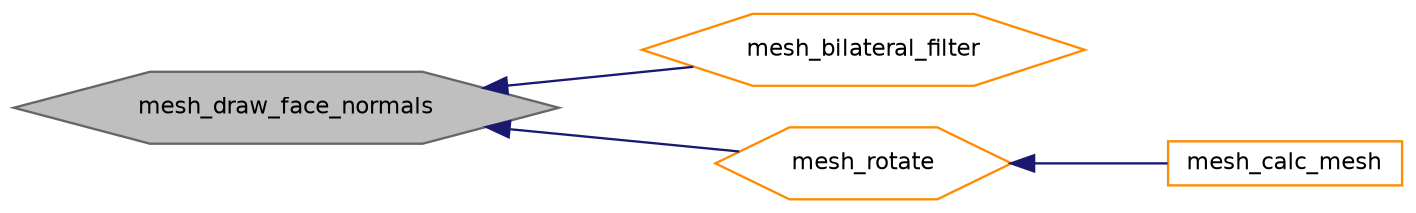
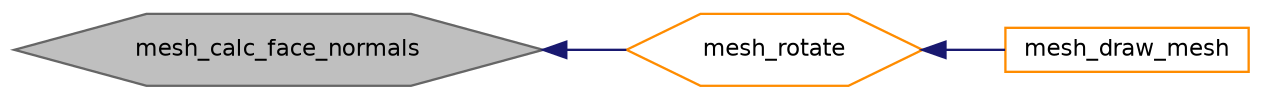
(863, 50) -> none
(286, 108) -> (279, 50)
(1285, 163) -> (1127, 50)
